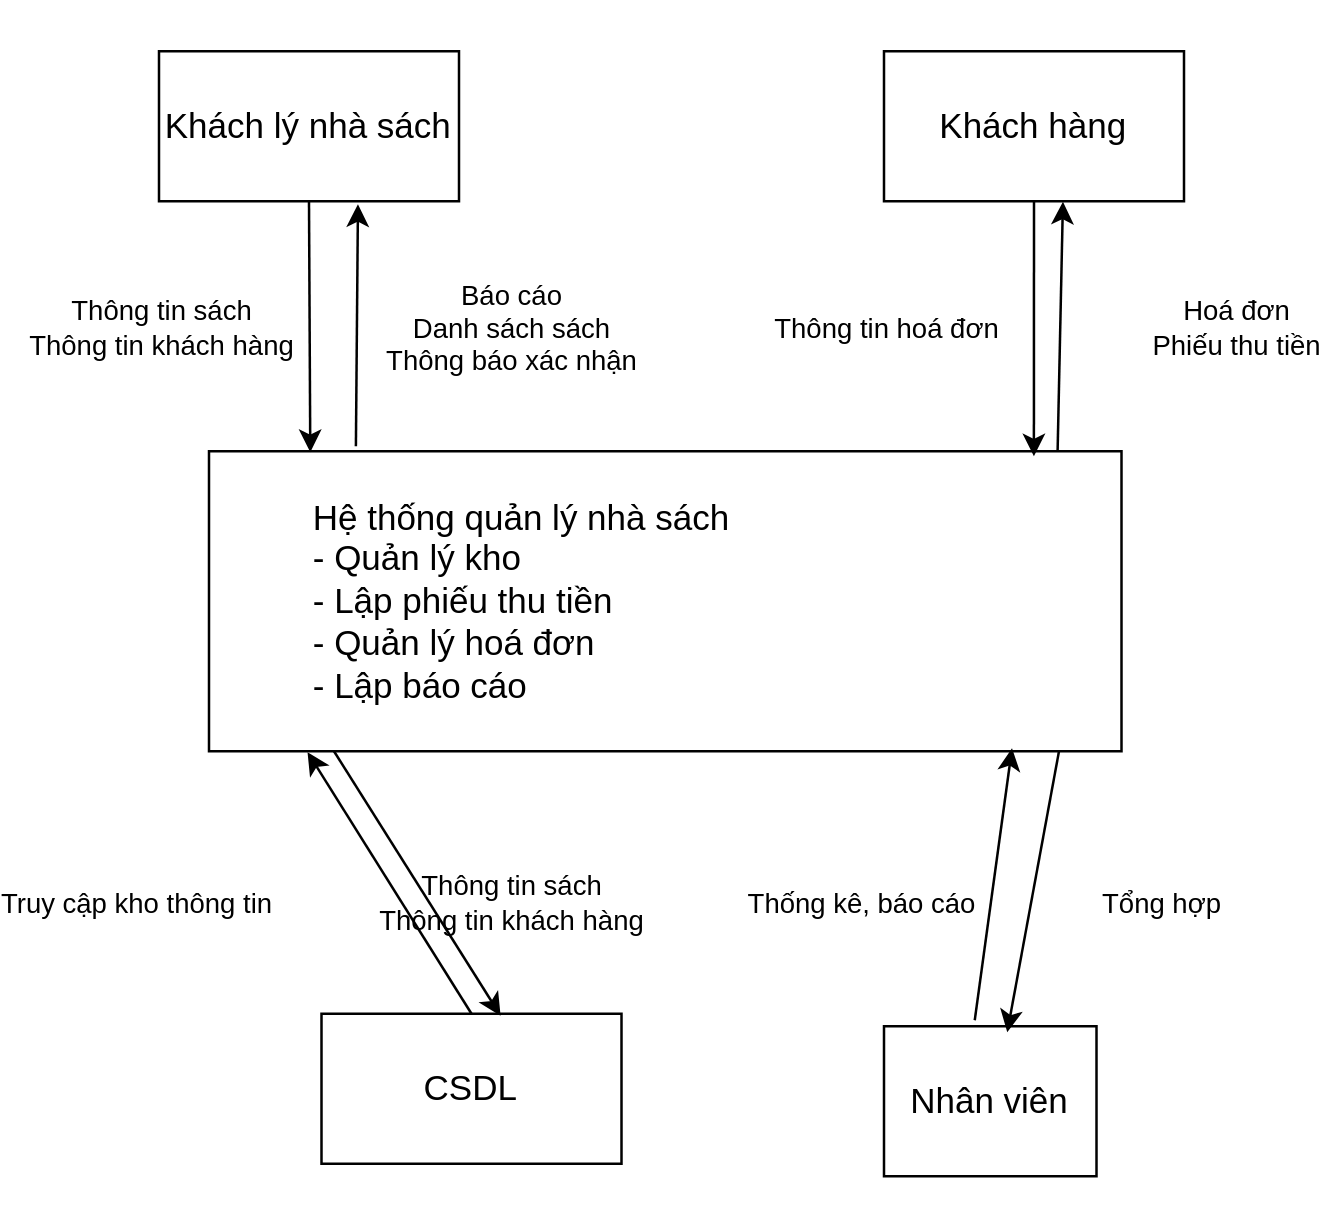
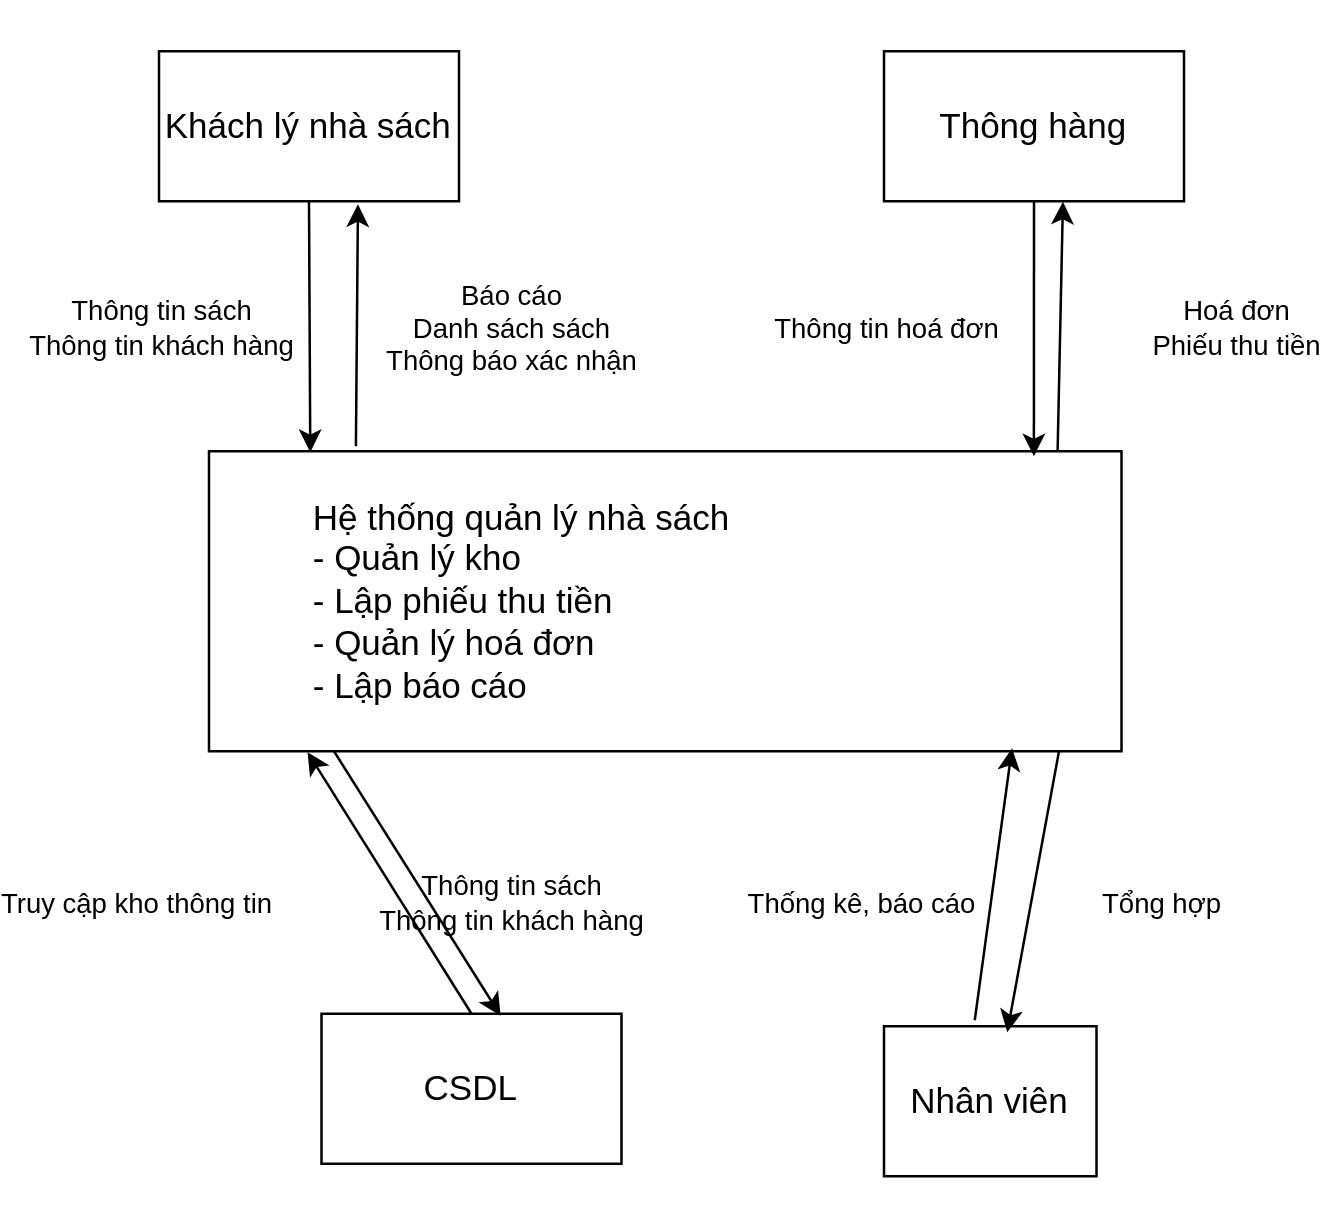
(1034, 126) -> (1034, 126)
